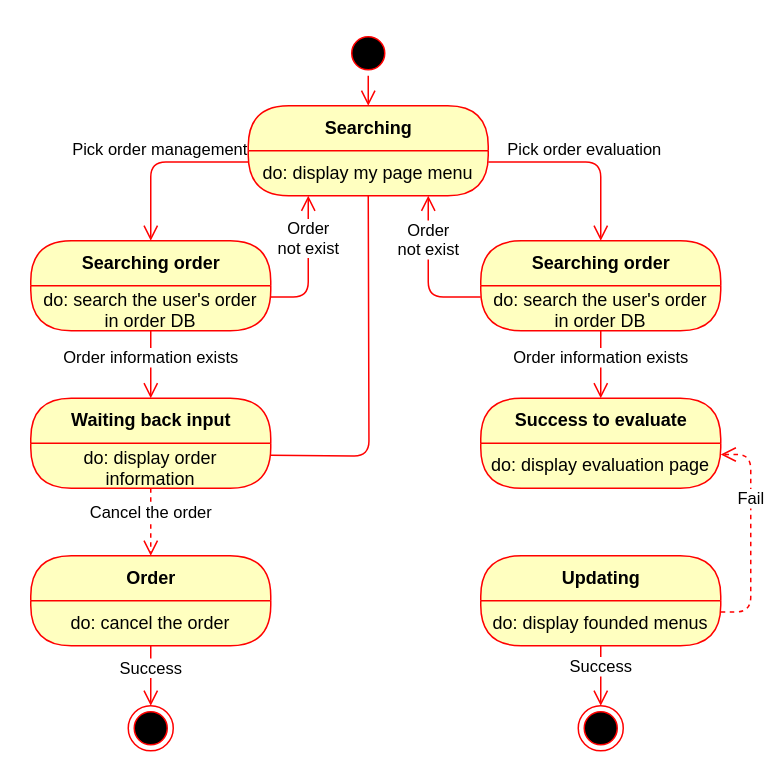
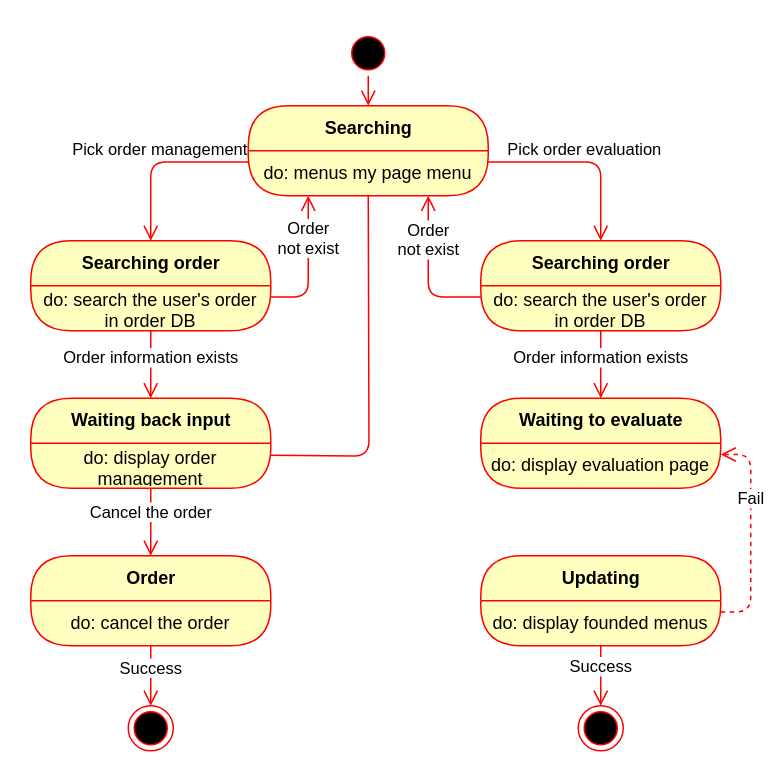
(368, 173) -> (368, 173)
(602, 421) -> (602, 421)
(151, 466) -> (151, 466)
(151, 536) -> (151, 536)
